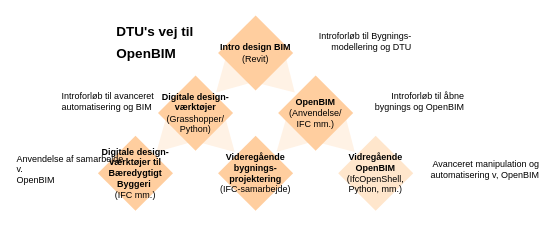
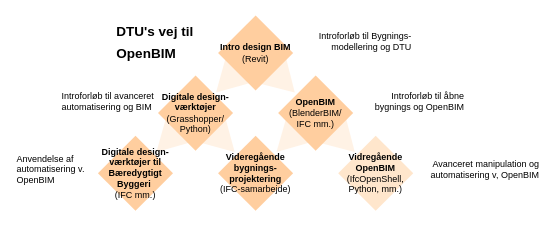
(315, 113) -> (315, 113)
(72, 169) -> (72, 169)
